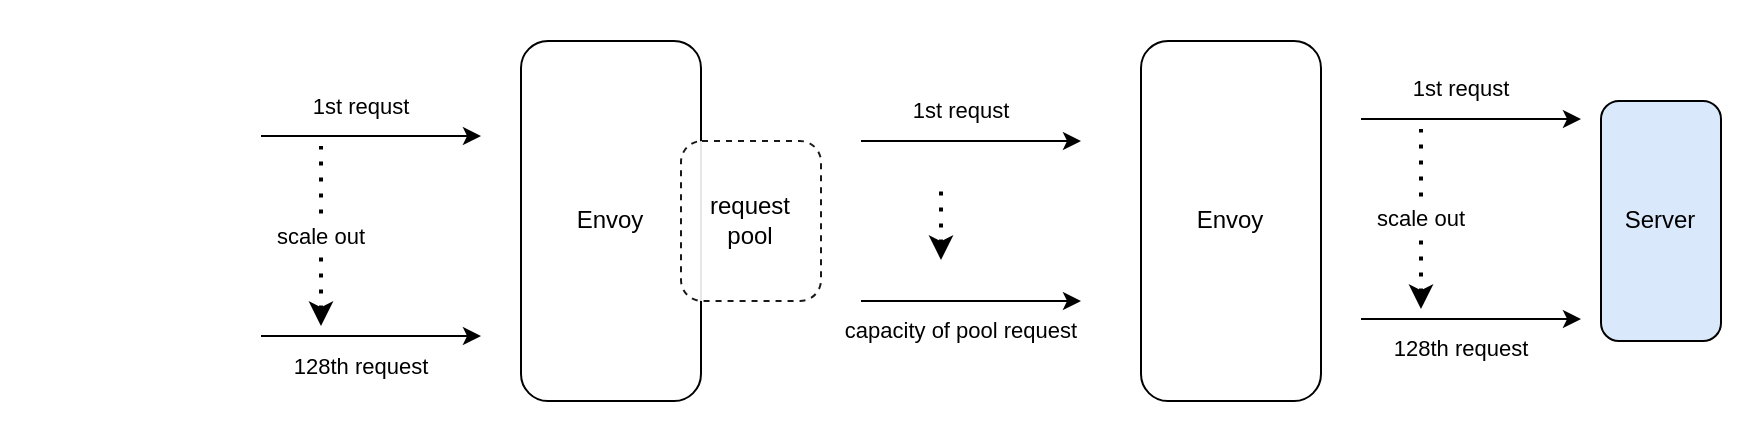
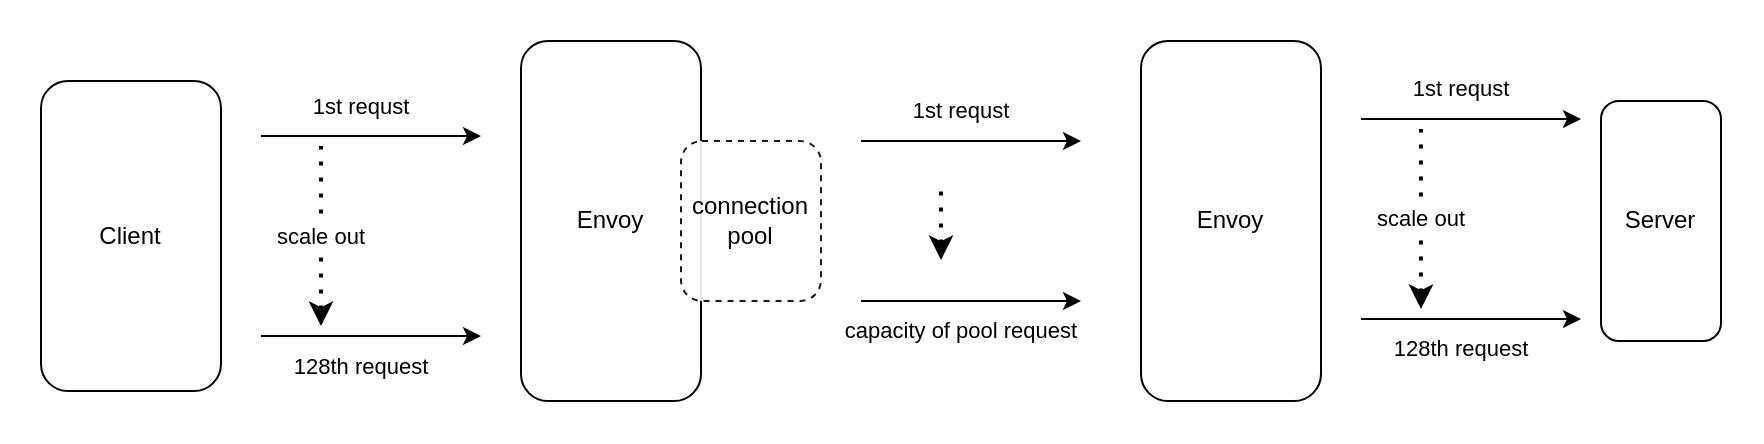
(751, 221) -> (751, 221)
(1661, 221) -> (1661, 221)
none -> (131, 236)
